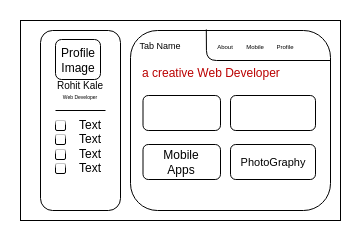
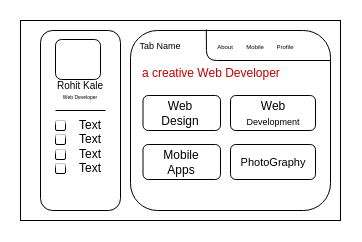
(78, 61) -> none
none -> (181, 113)
none -> (273, 113)
